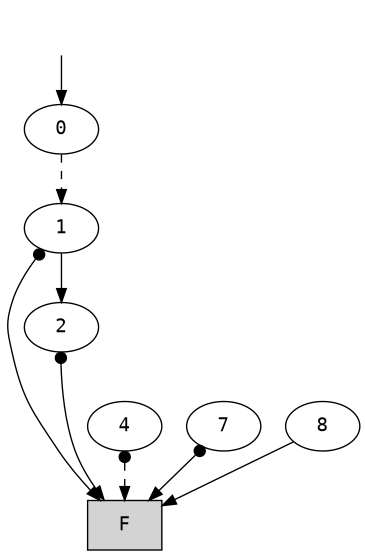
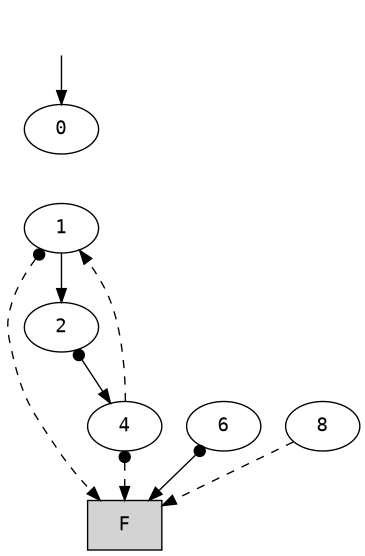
(61, 172) -> (118, 328)
(20, 381) -> (20, 381)
(224, 426) -> (224, 426)
(69, 429) -> (92, 376)
(234, 471) -> (234, 471)
